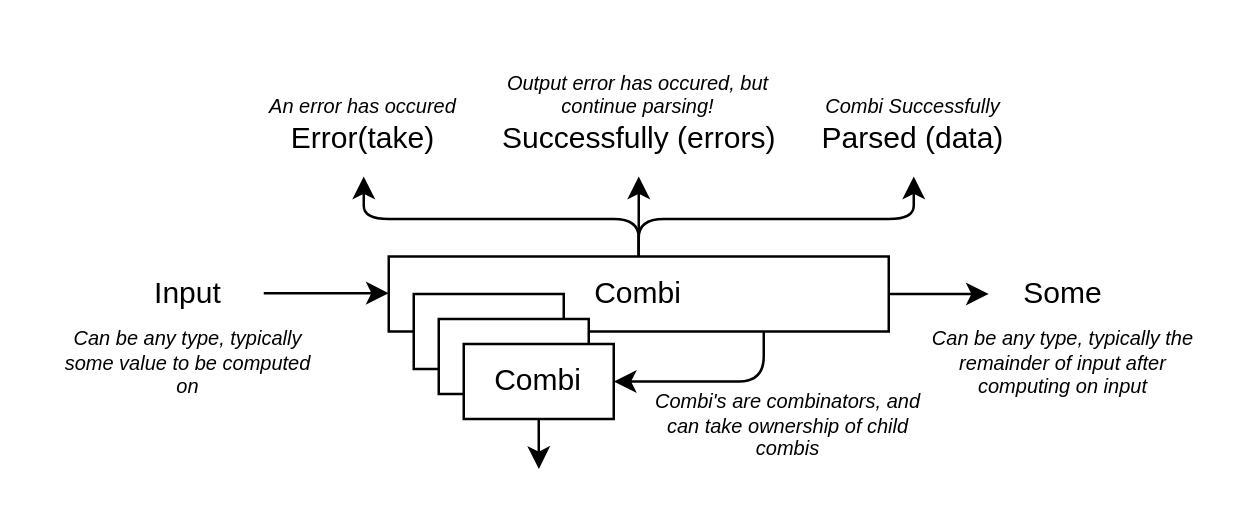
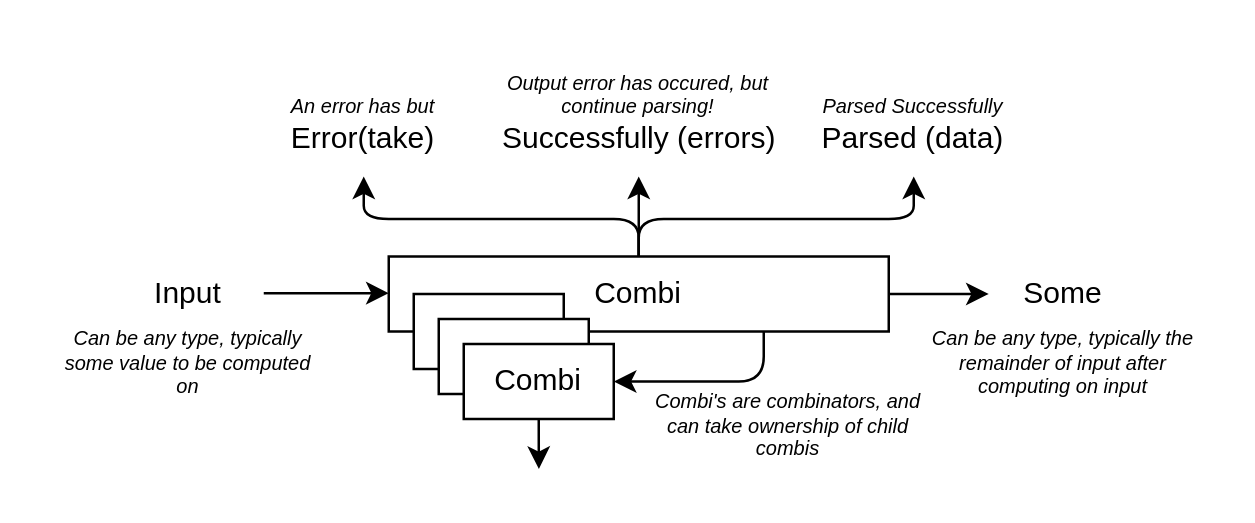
(364, 107) -> (364, 107)
(914, 107) -> (914, 107)
